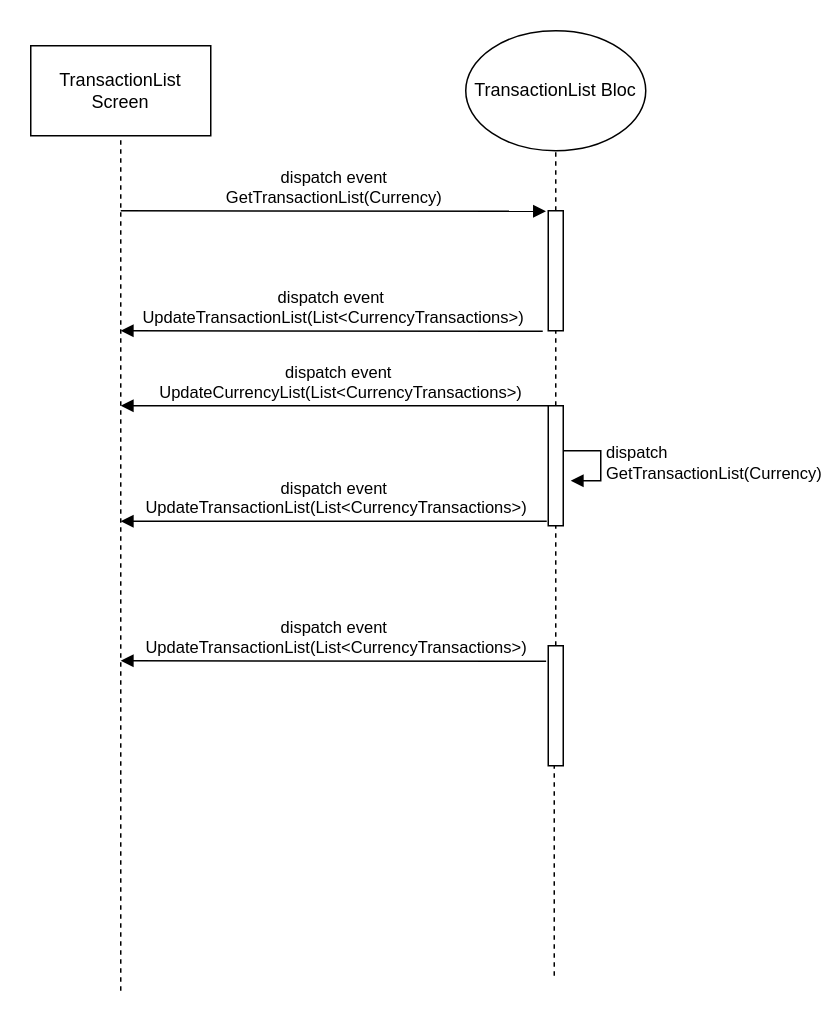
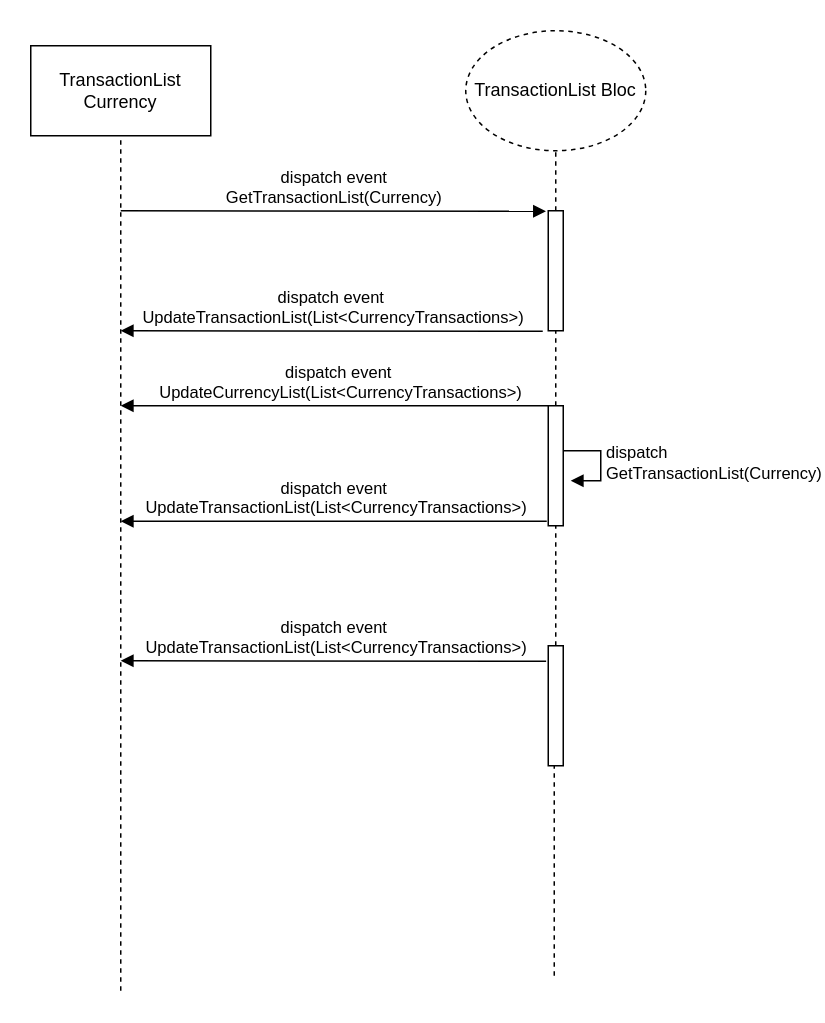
(121, 91) -> (121, 91)
(556, 91) -> (556, 91)
